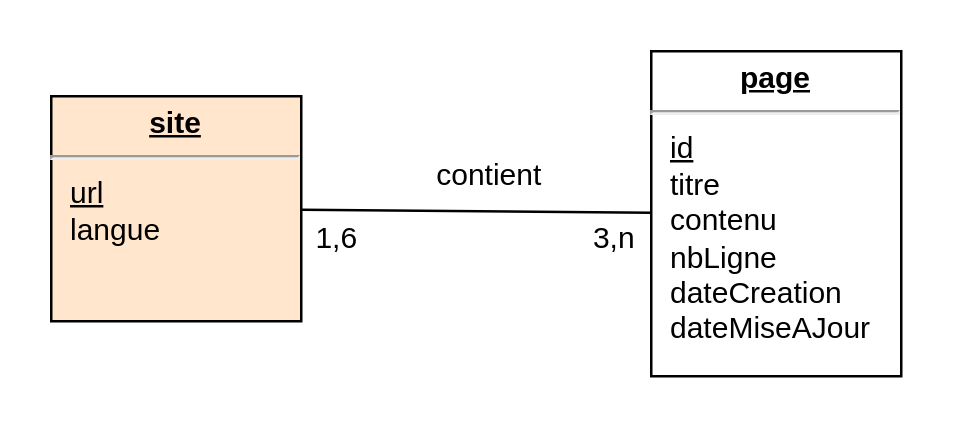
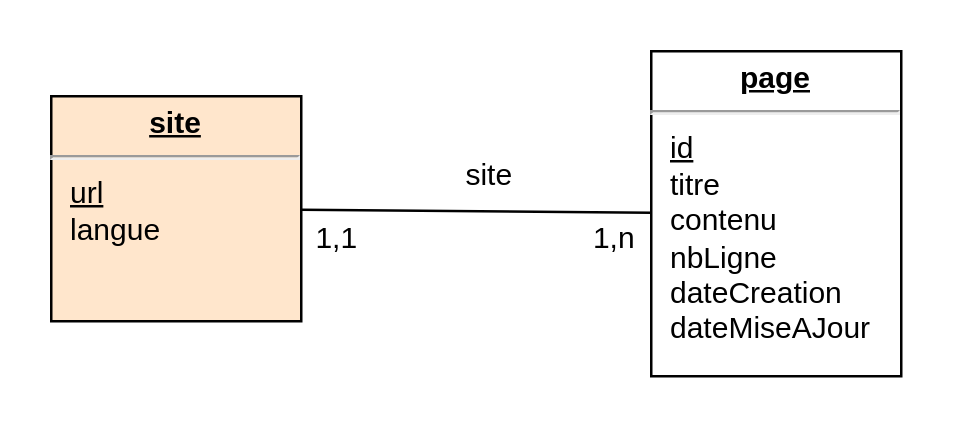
(490, 176) -> (490, 176)
(338, 239) -> (338, 239)
(615, 239) -> (615, 239)
